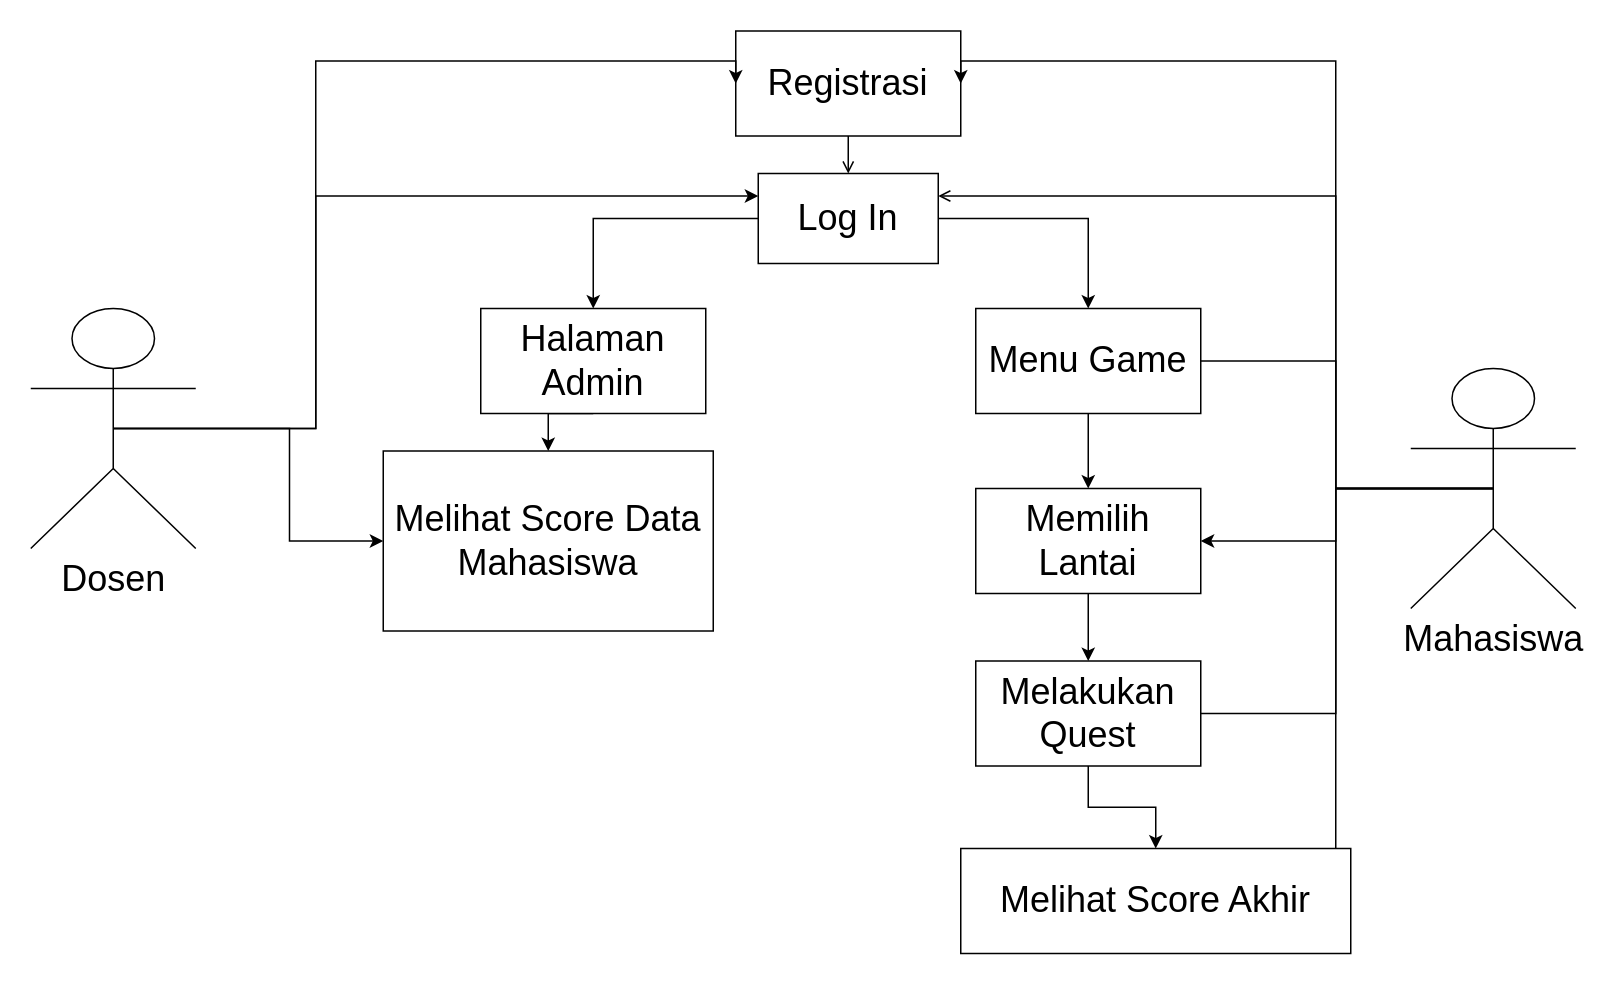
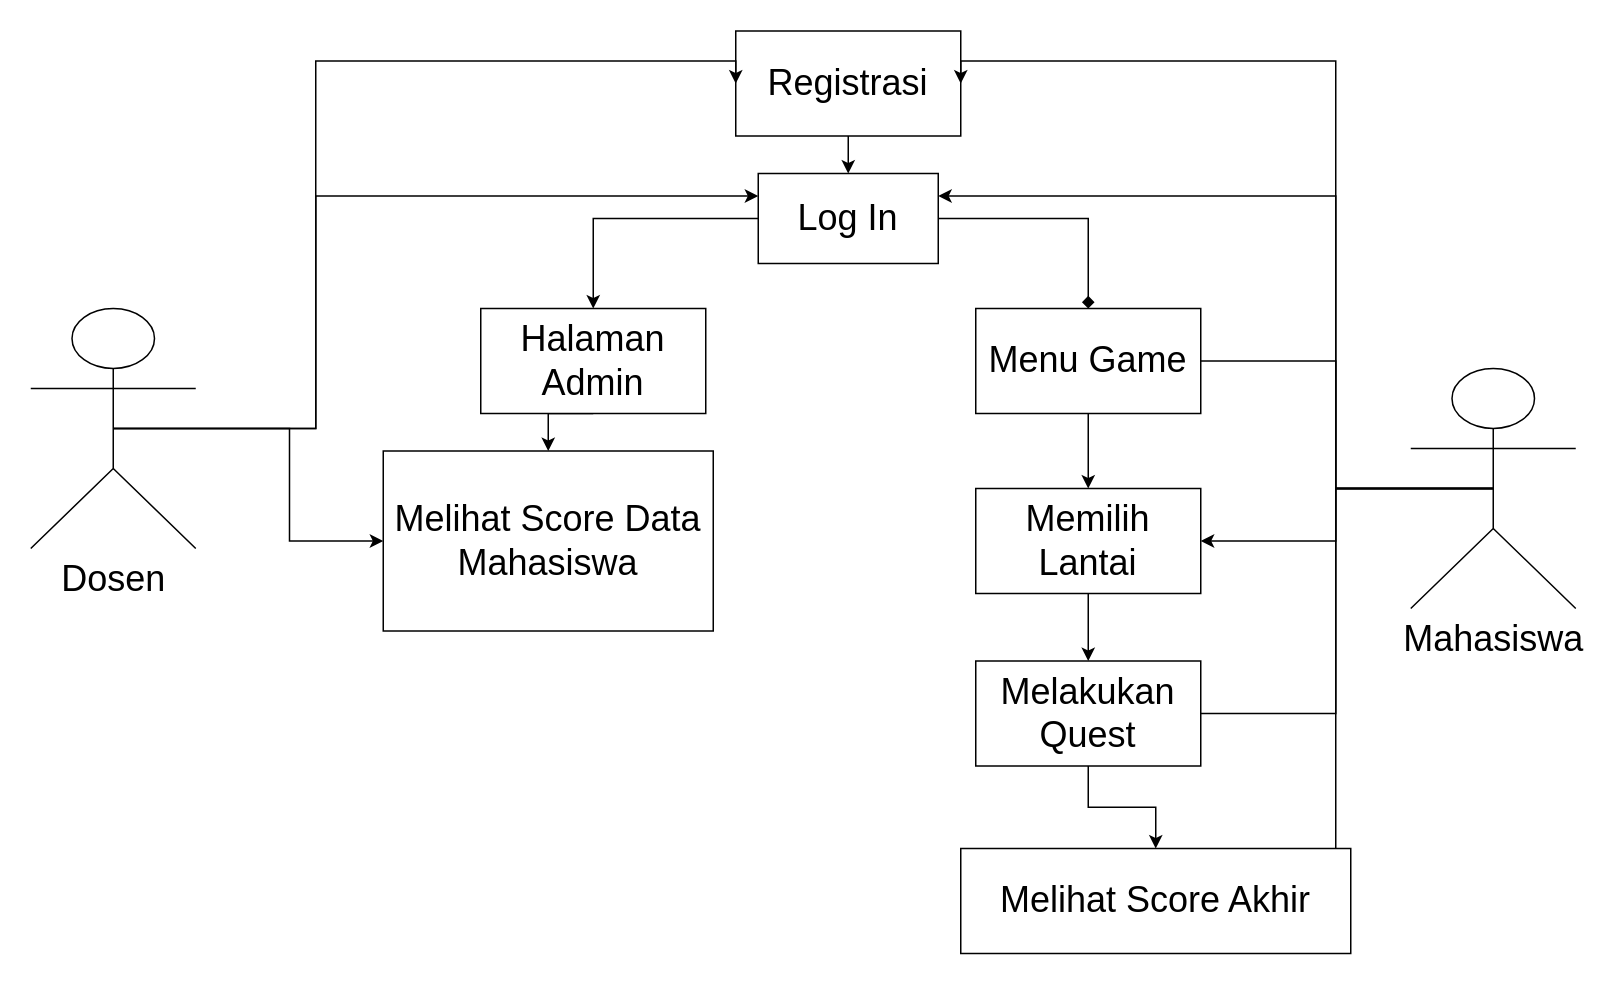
(848, 164) -> (848, 162)
(947, 196) -> (950, 196)
(1088, 297) -> (1088, 296)
